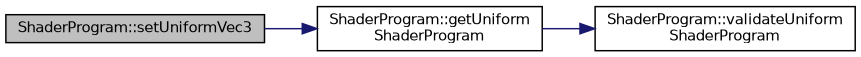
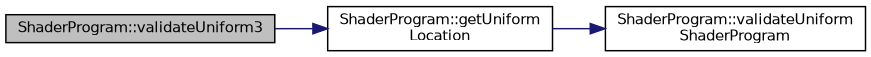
(135, 29) -> (140, 29)
(430, 29) -> (440, 29)
